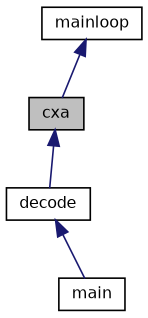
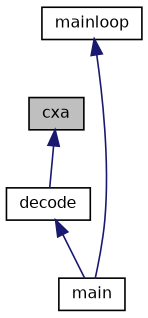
(71, 76) -> (106, 167)
